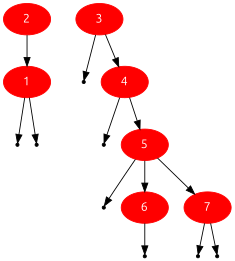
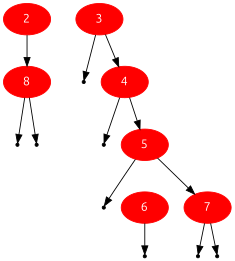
(27, 82) -> (27, 82)
(145, 172) -> none
